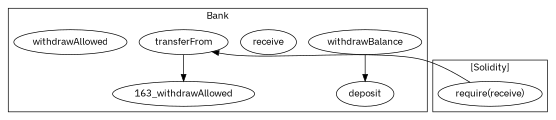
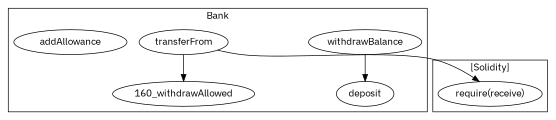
(70, 42) -> (70, 42)
(269, 42) -> none
(347, 55) -> (347, 55)
(184, 94) -> (184, 94)
